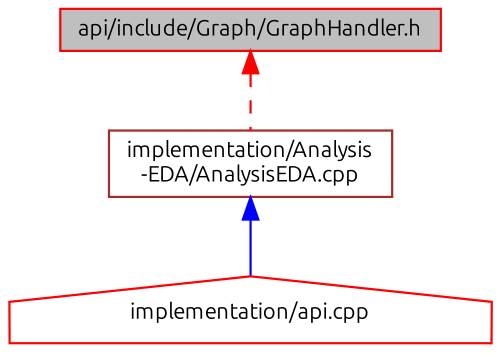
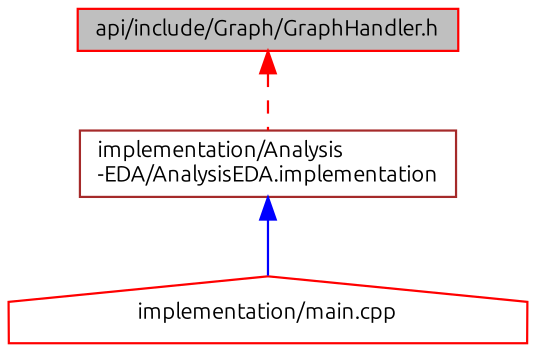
(251, 164) -> (268, 164)
(251, 313) -> (268, 313)
